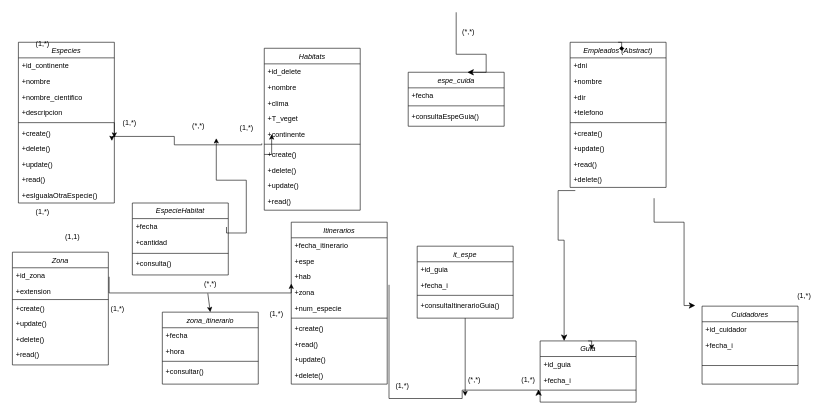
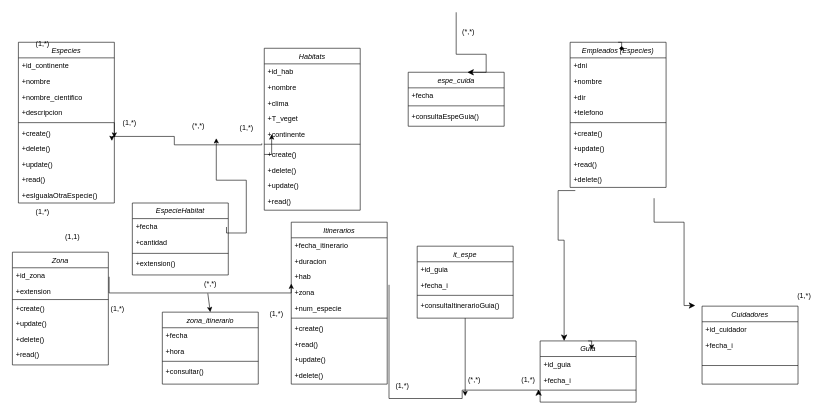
(618, 50) -> (618, 50)
(286, 72) -> (281, 72)
(305, 262) -> (312, 262)
(157, 264) -> (159, 264)
